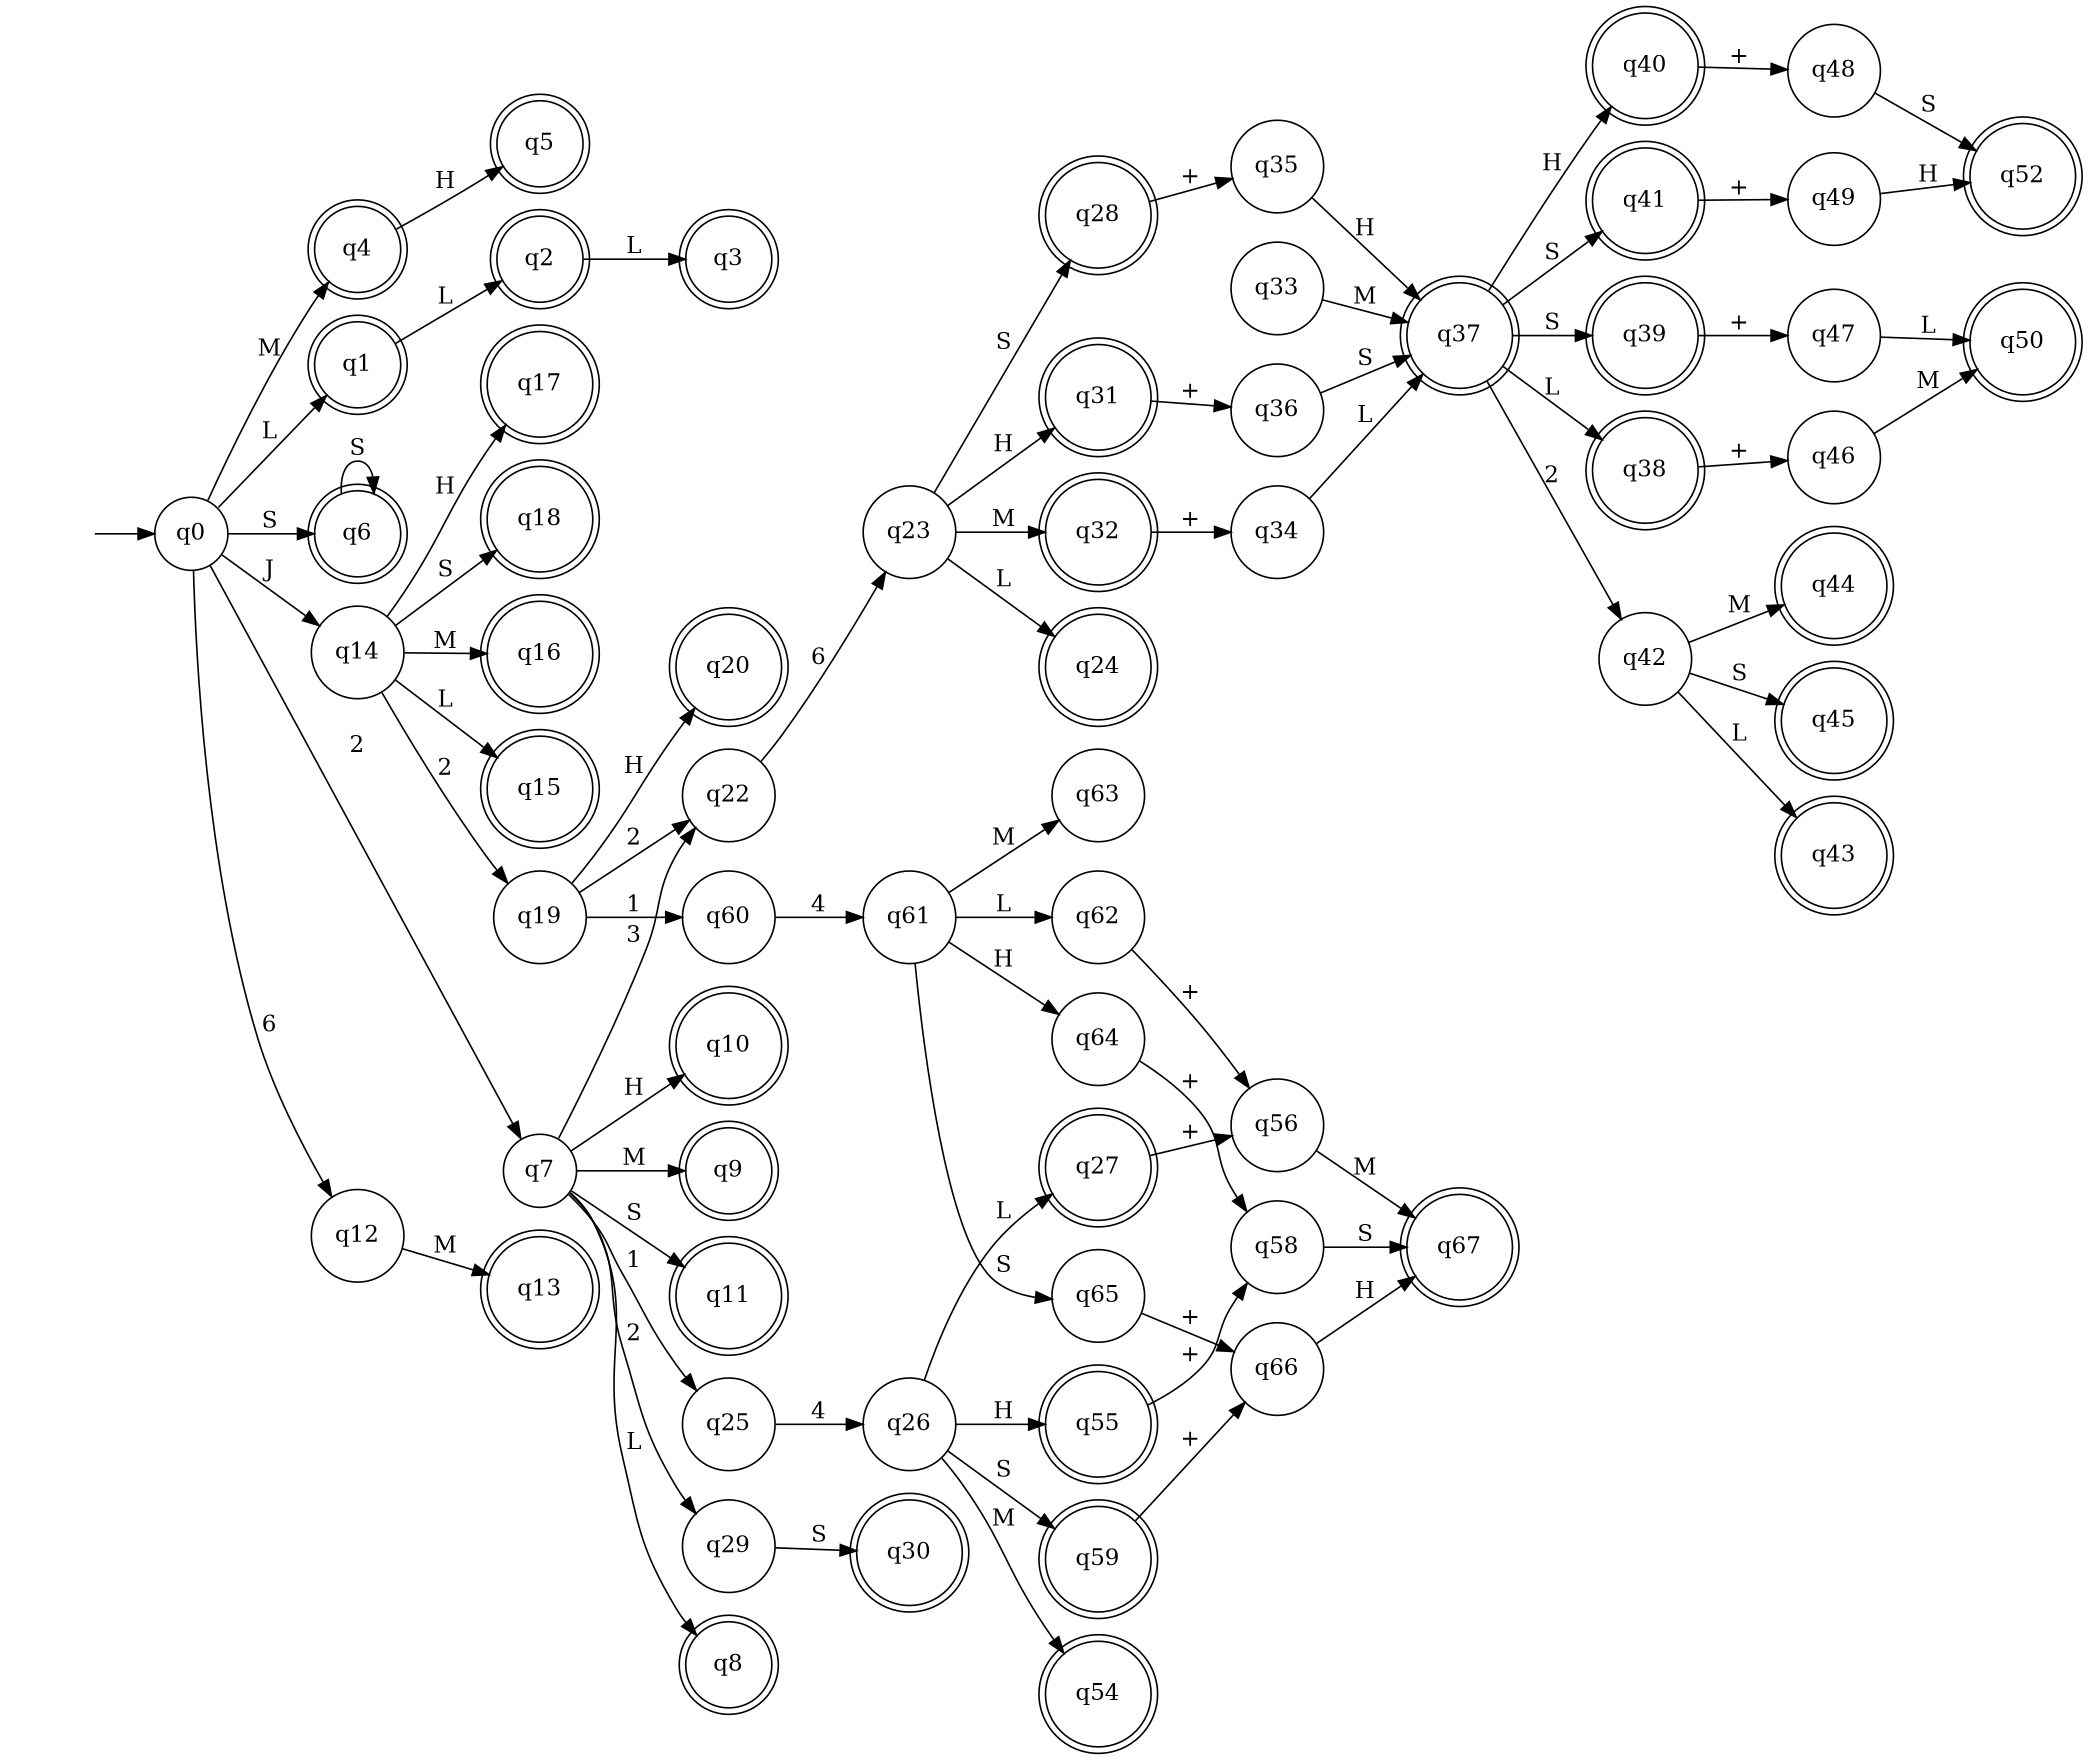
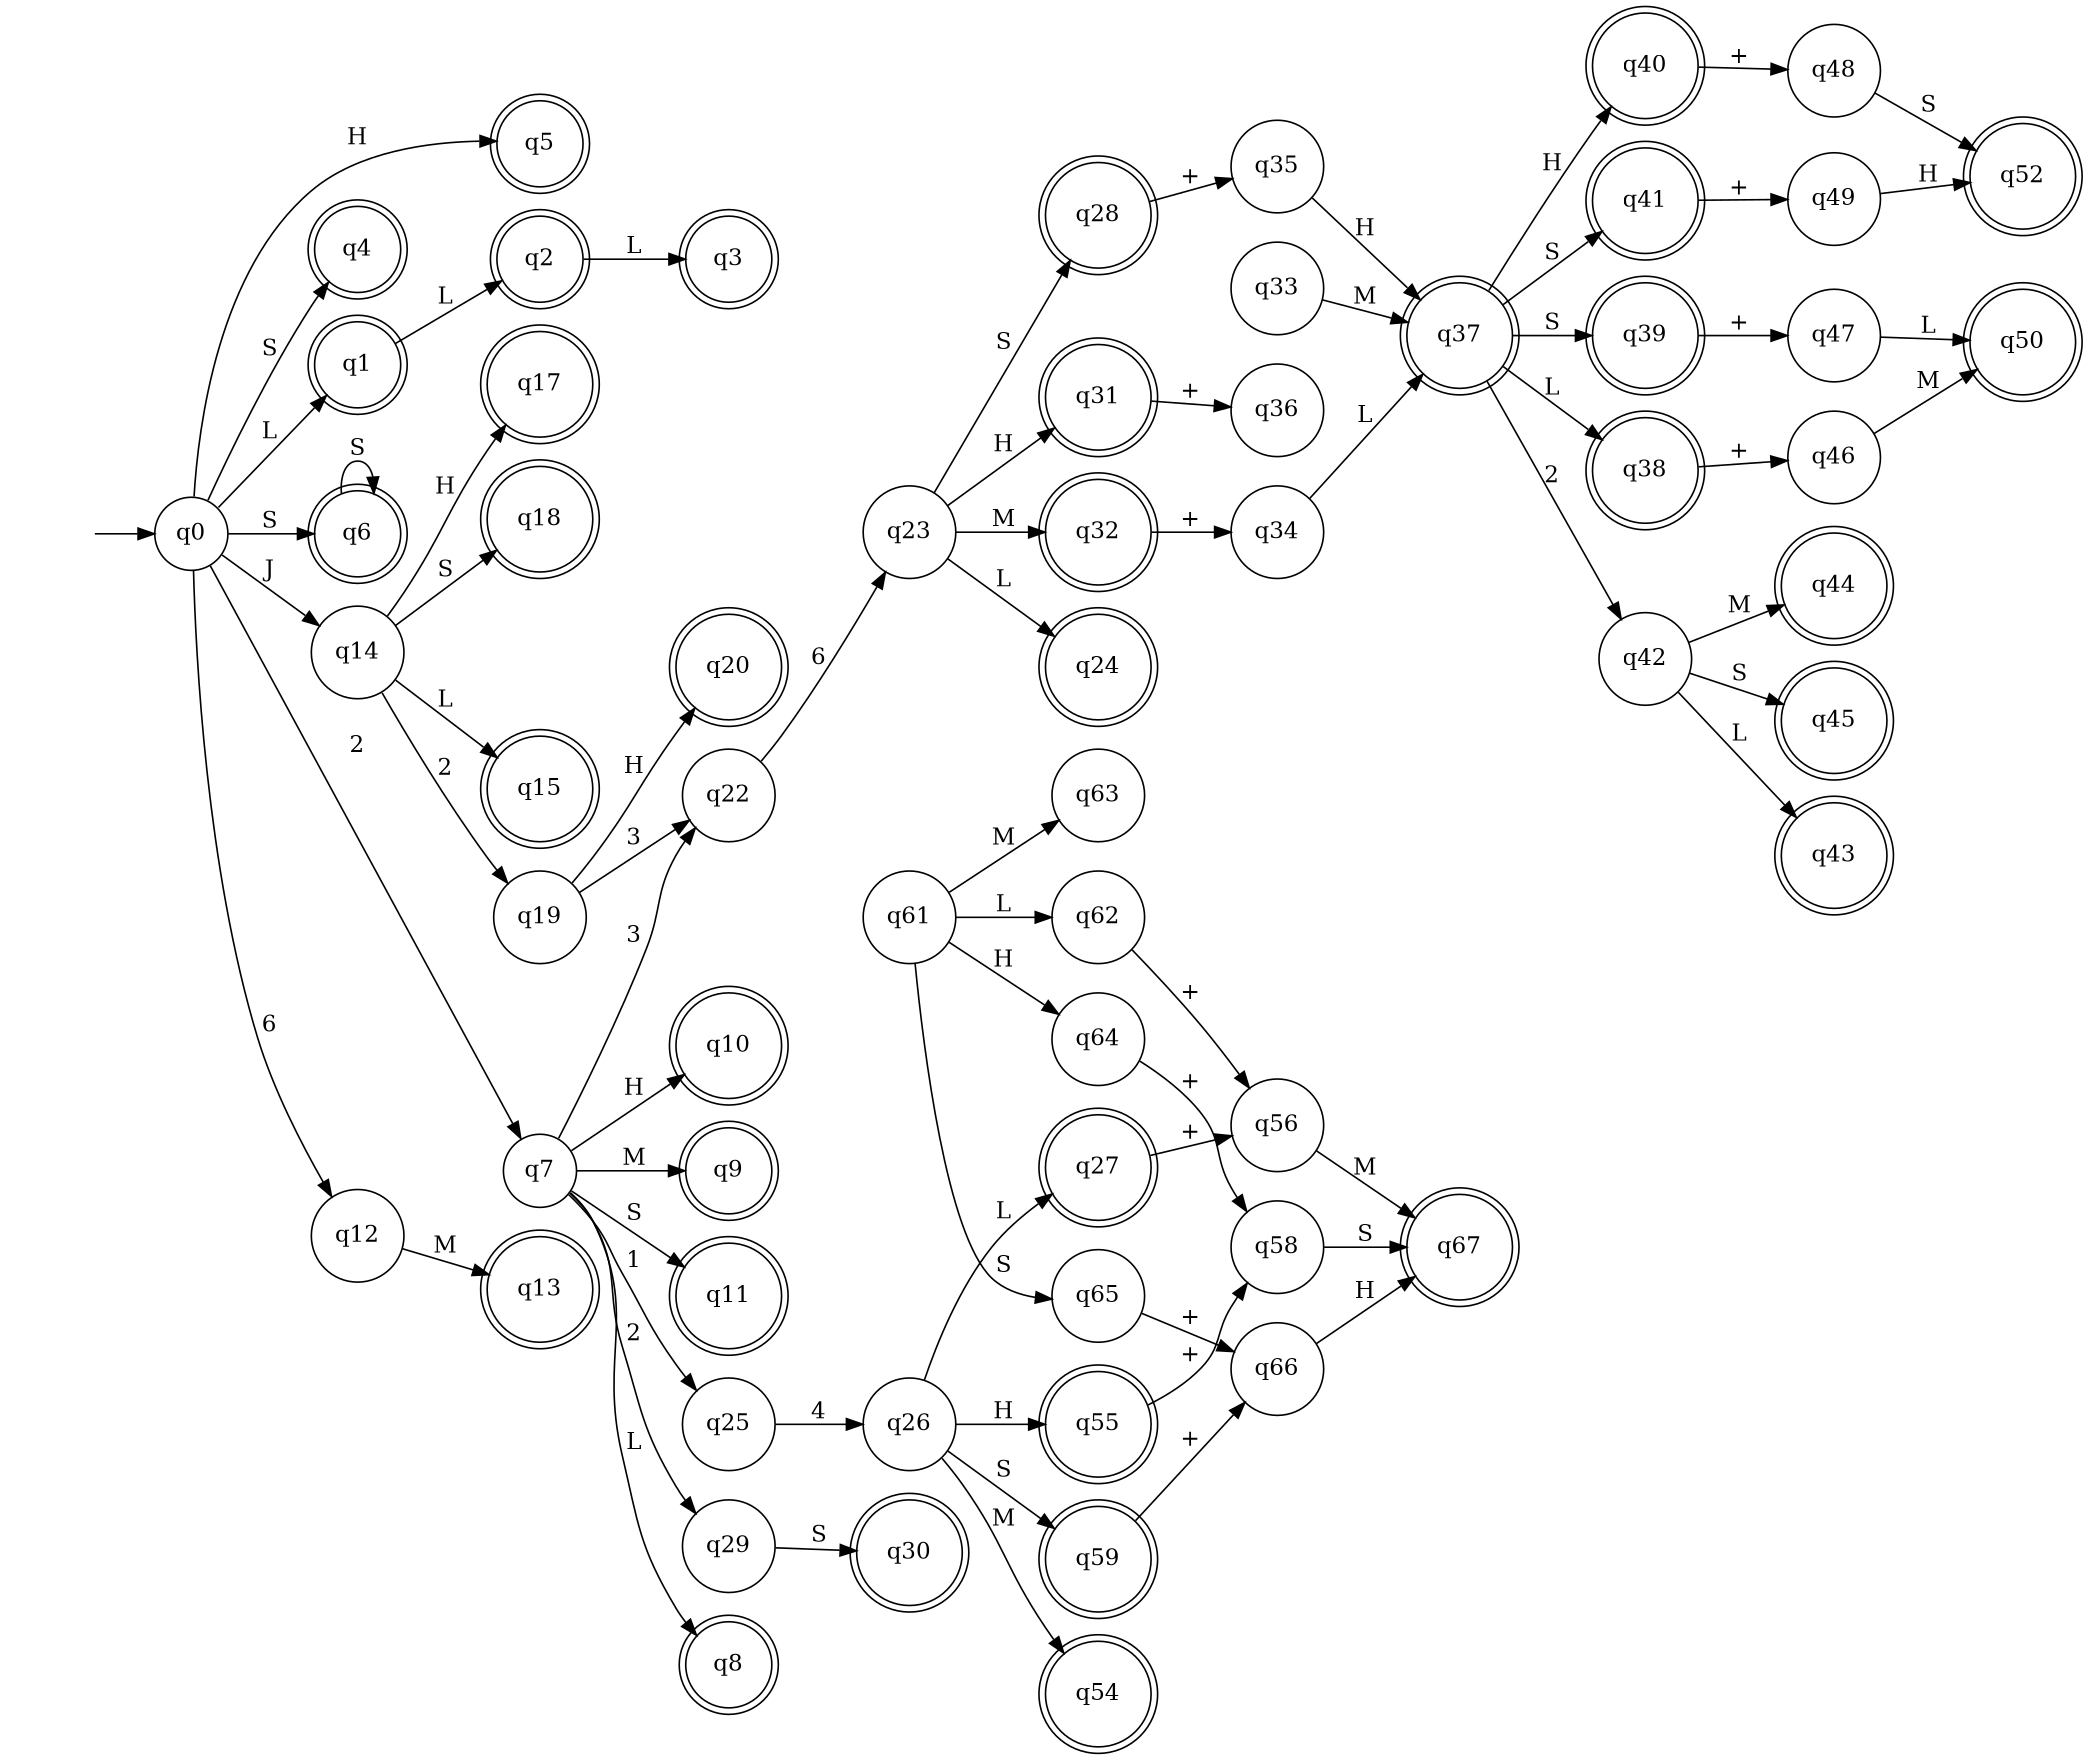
(443, 203) -> (262, 251)
(270, 349) -> (270, 349)
(1358, 377) -> none
(540, 654) -> none
(634, 838) -> (634, 838)
(729, 917) -> none
